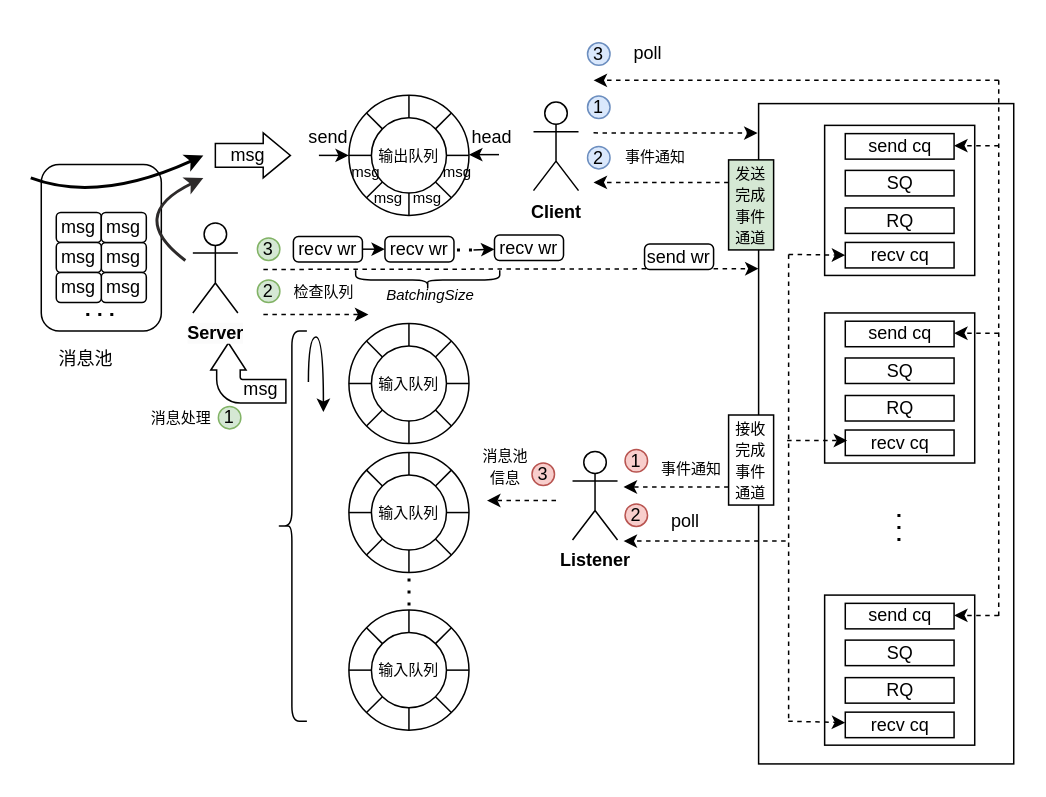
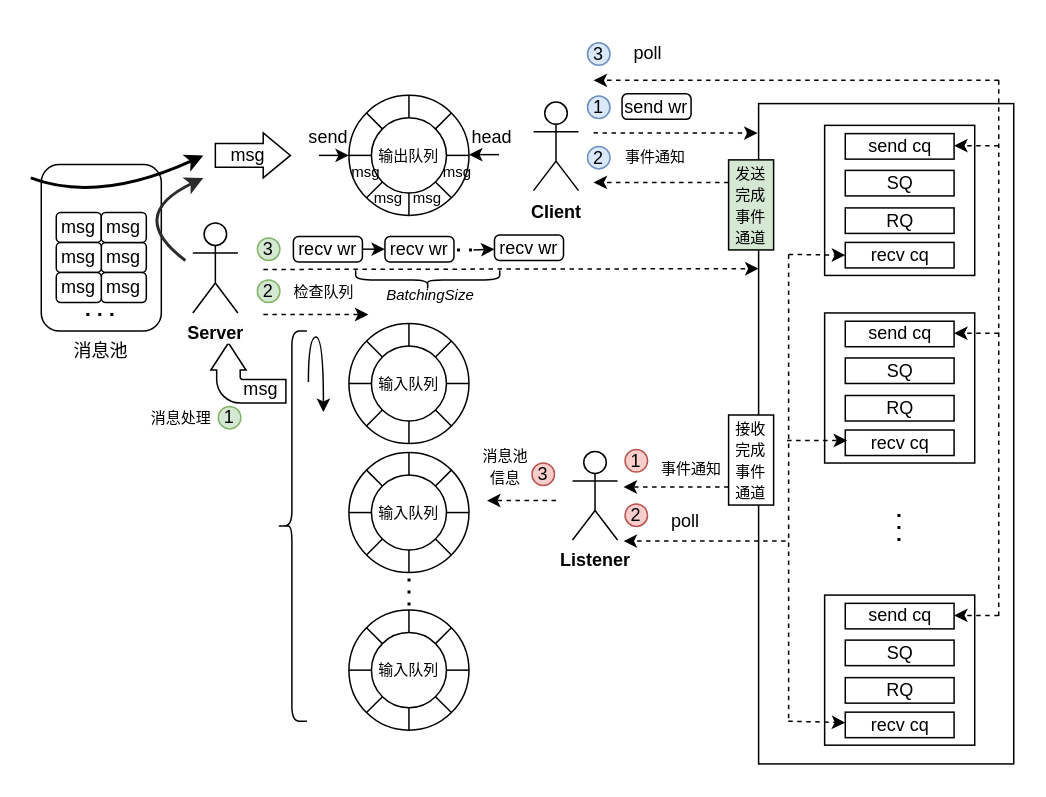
(679, 257) -> (656, 107)
(86, 359) -> (101, 352)
